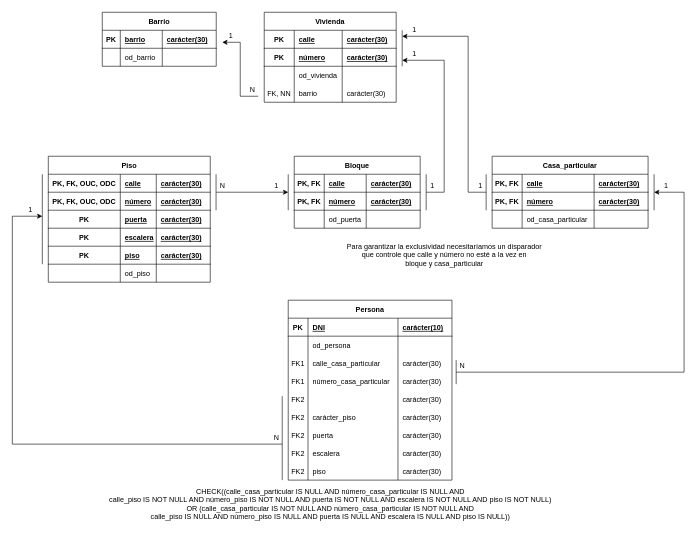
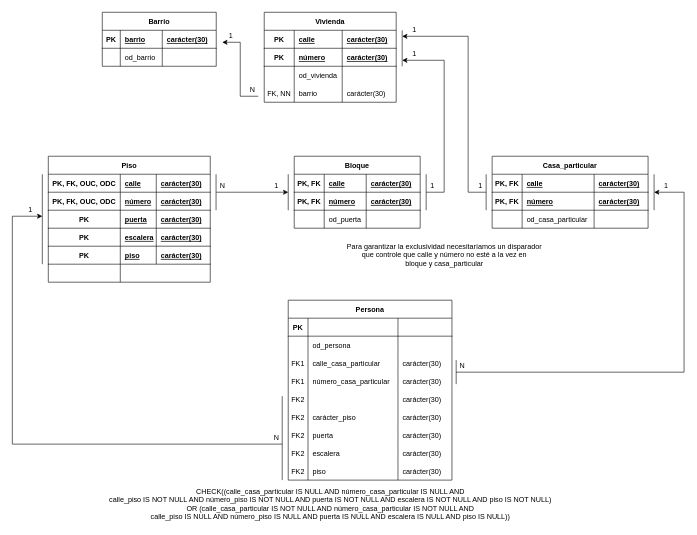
(138, 273) -> none
(353, 327) -> none
(425, 327) -> none
